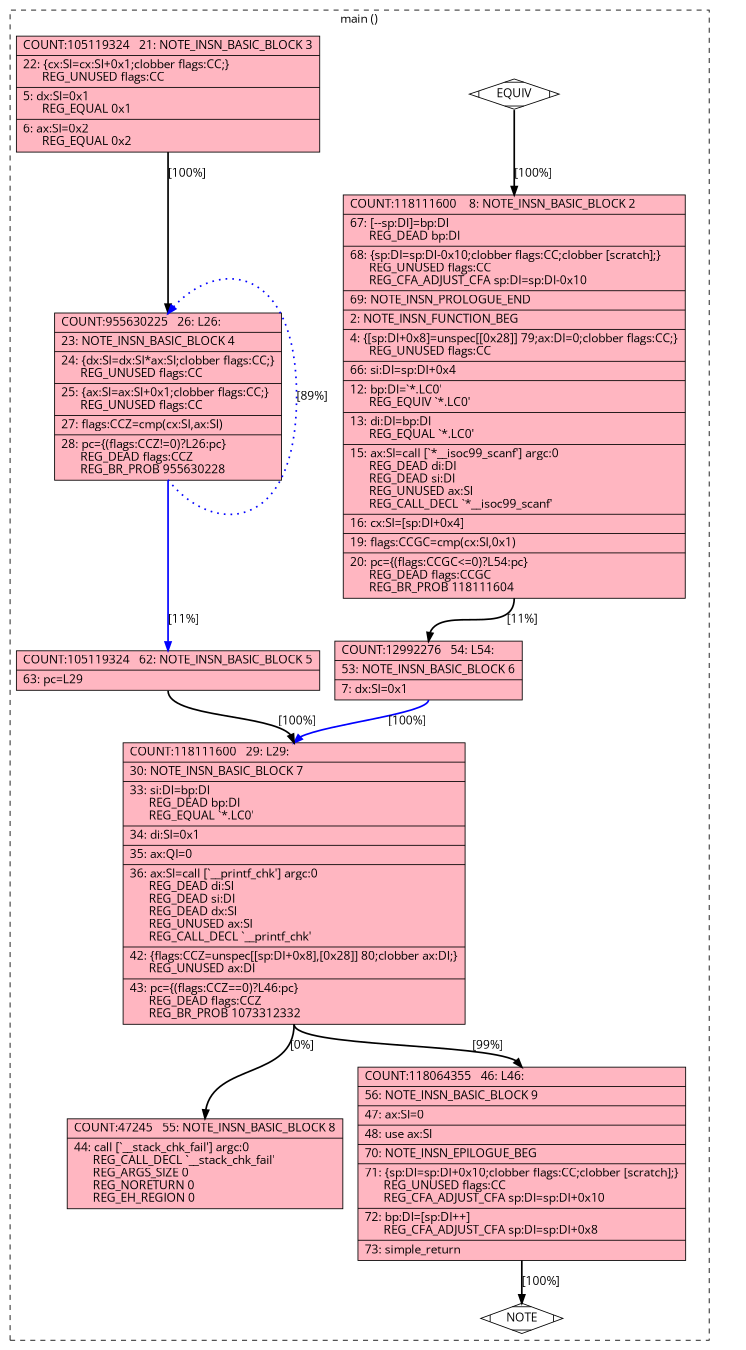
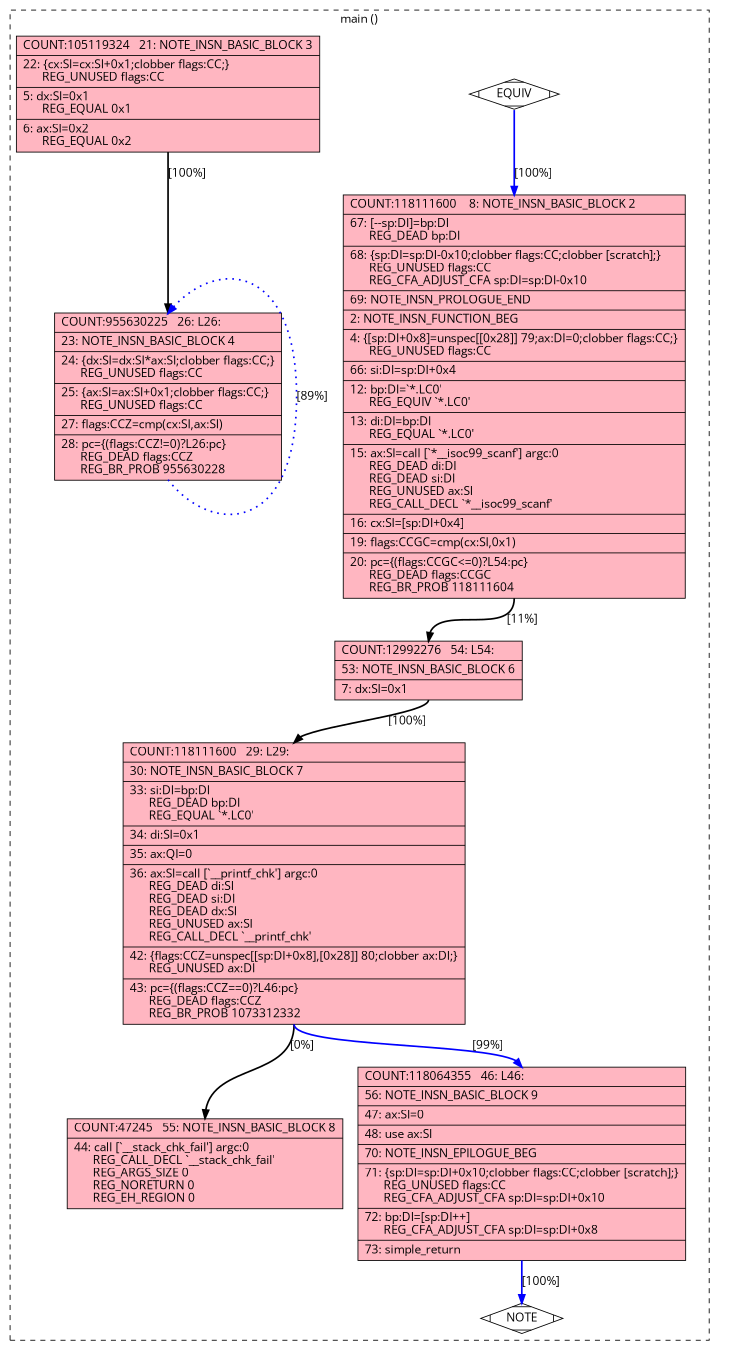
(514, 148) -> (514, 148)
(168, 671) -> none
(366, 721) -> (366, 721)
(404, 1045) -> (404, 1045)
(522, 1277) -> (522, 1277)
